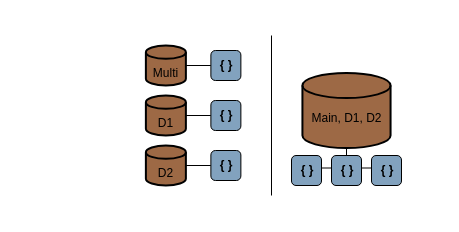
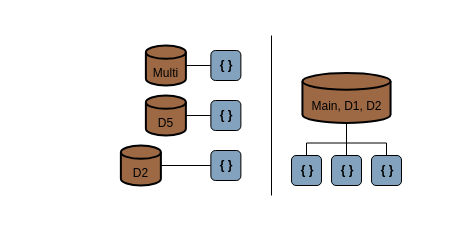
(346, 111) -> (346, 98)
(166, 116) -> (166, 116)
(166, 166) -> (141, 166)
